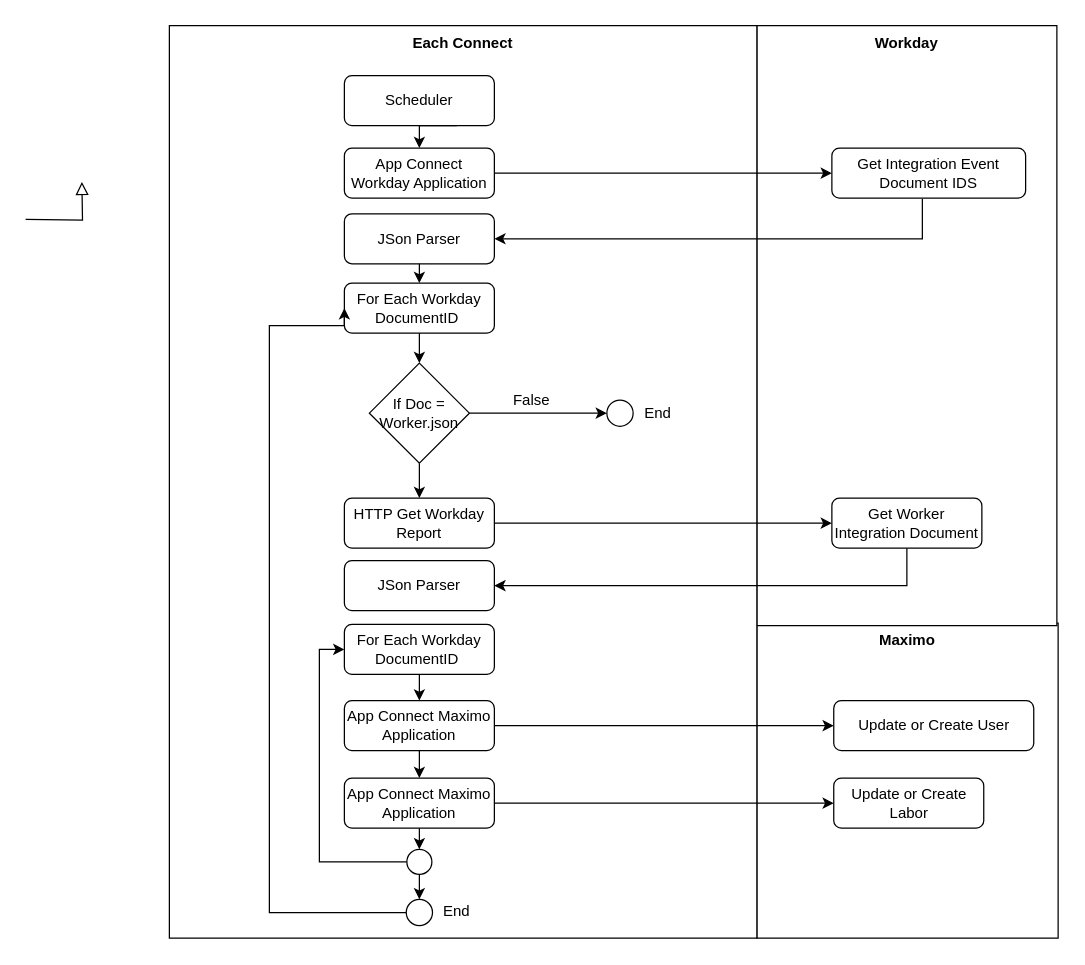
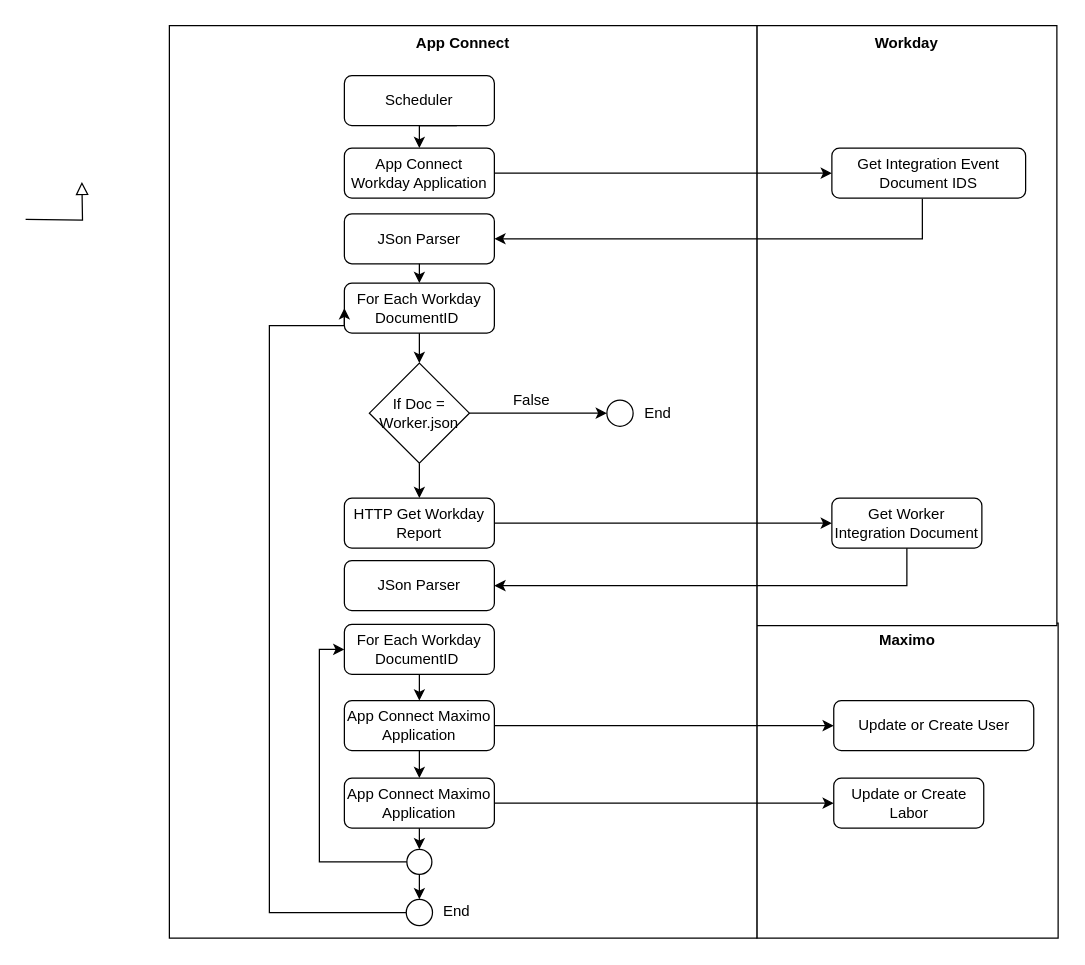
(463, 43) -> (463, 43)
